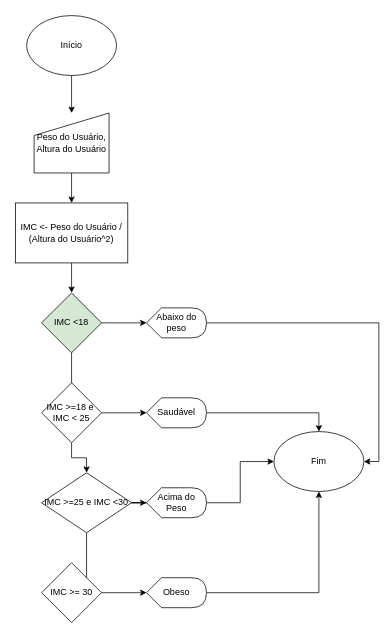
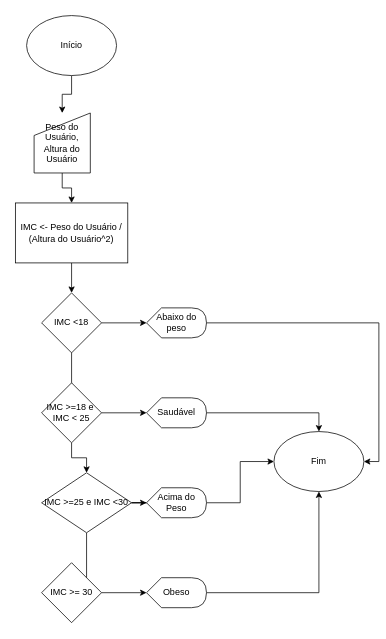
(72, 143) -> (62, 143)
(72, 323) -> (72, 323)
